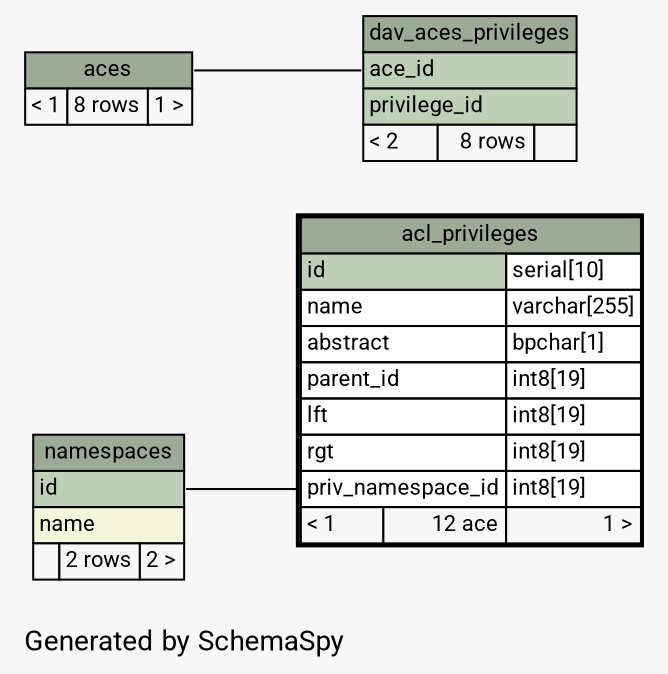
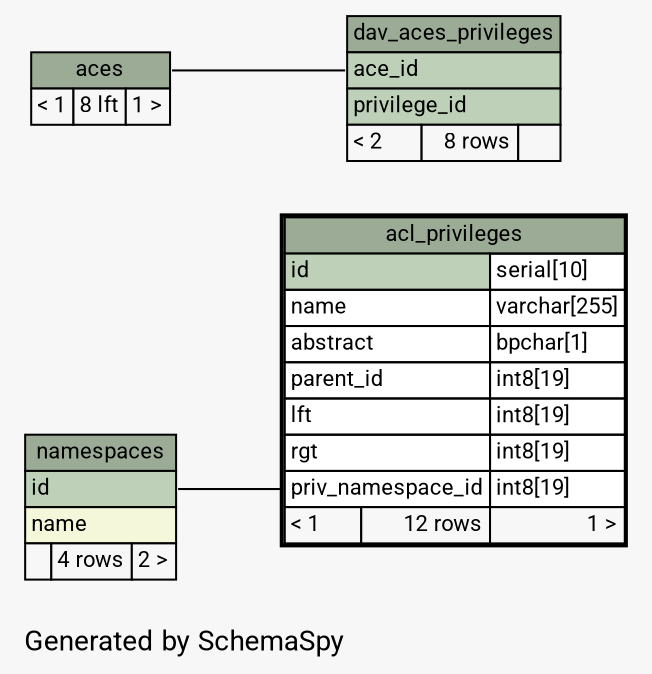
(108, 106) -> (100, 106)
(466, 524) -> (444, 524)
(100, 560) -> (92, 560)
